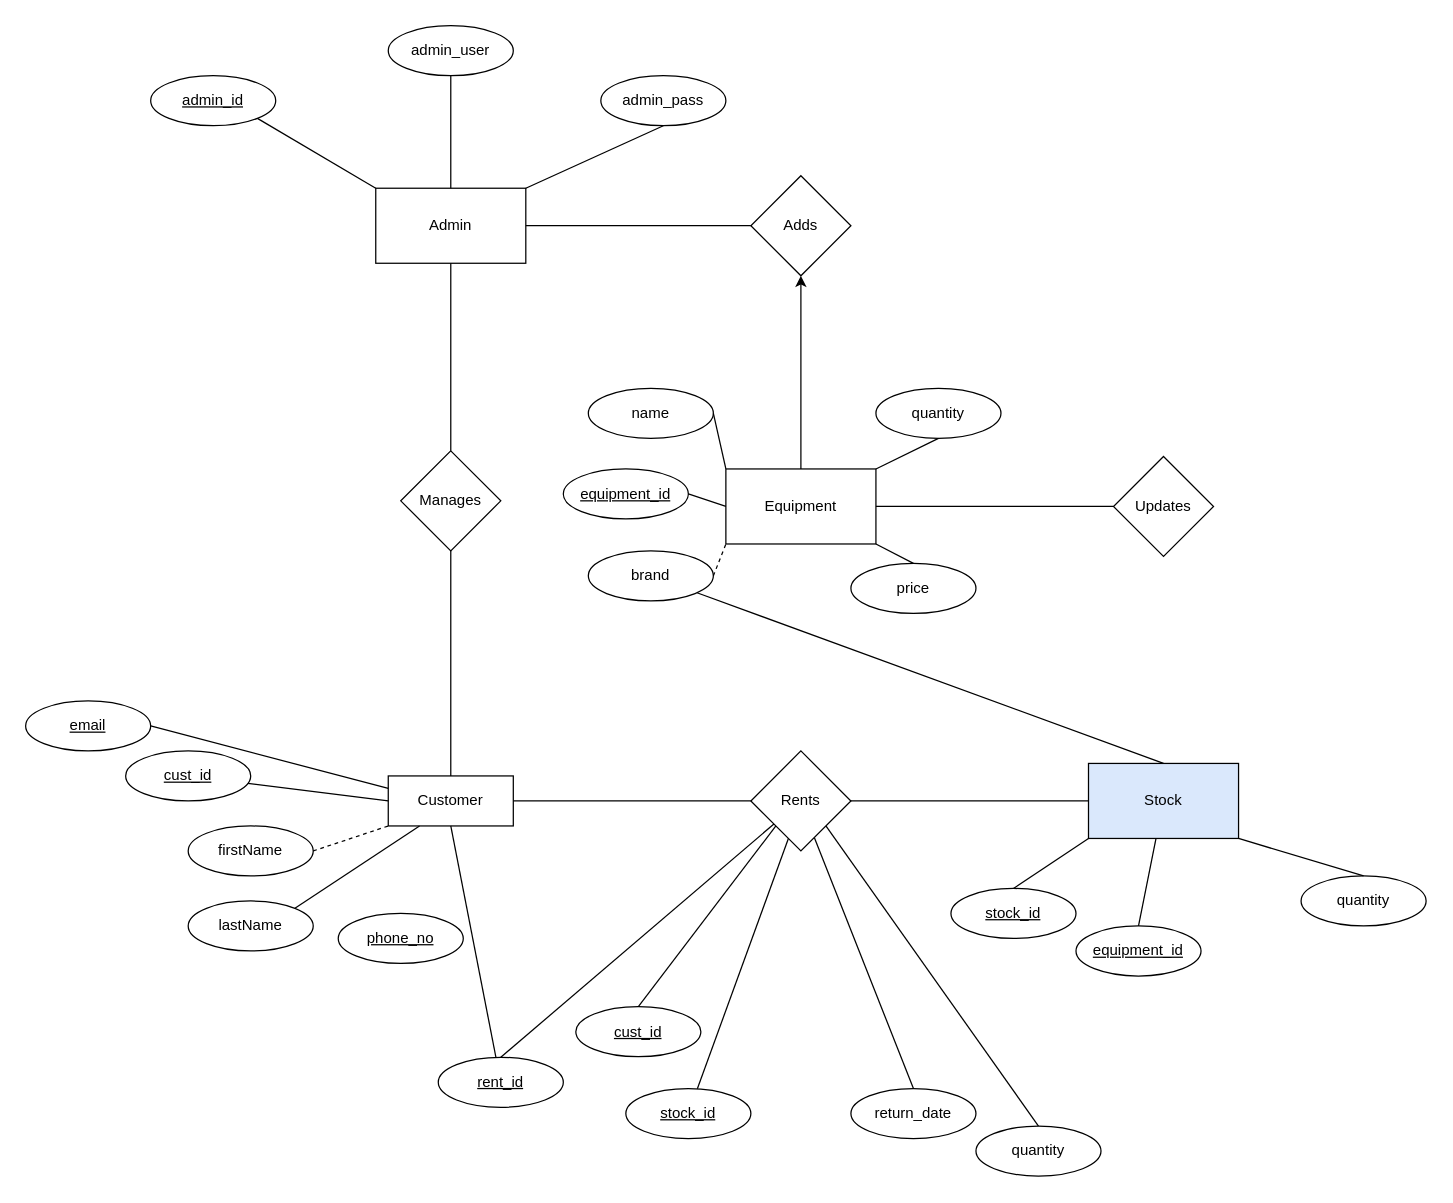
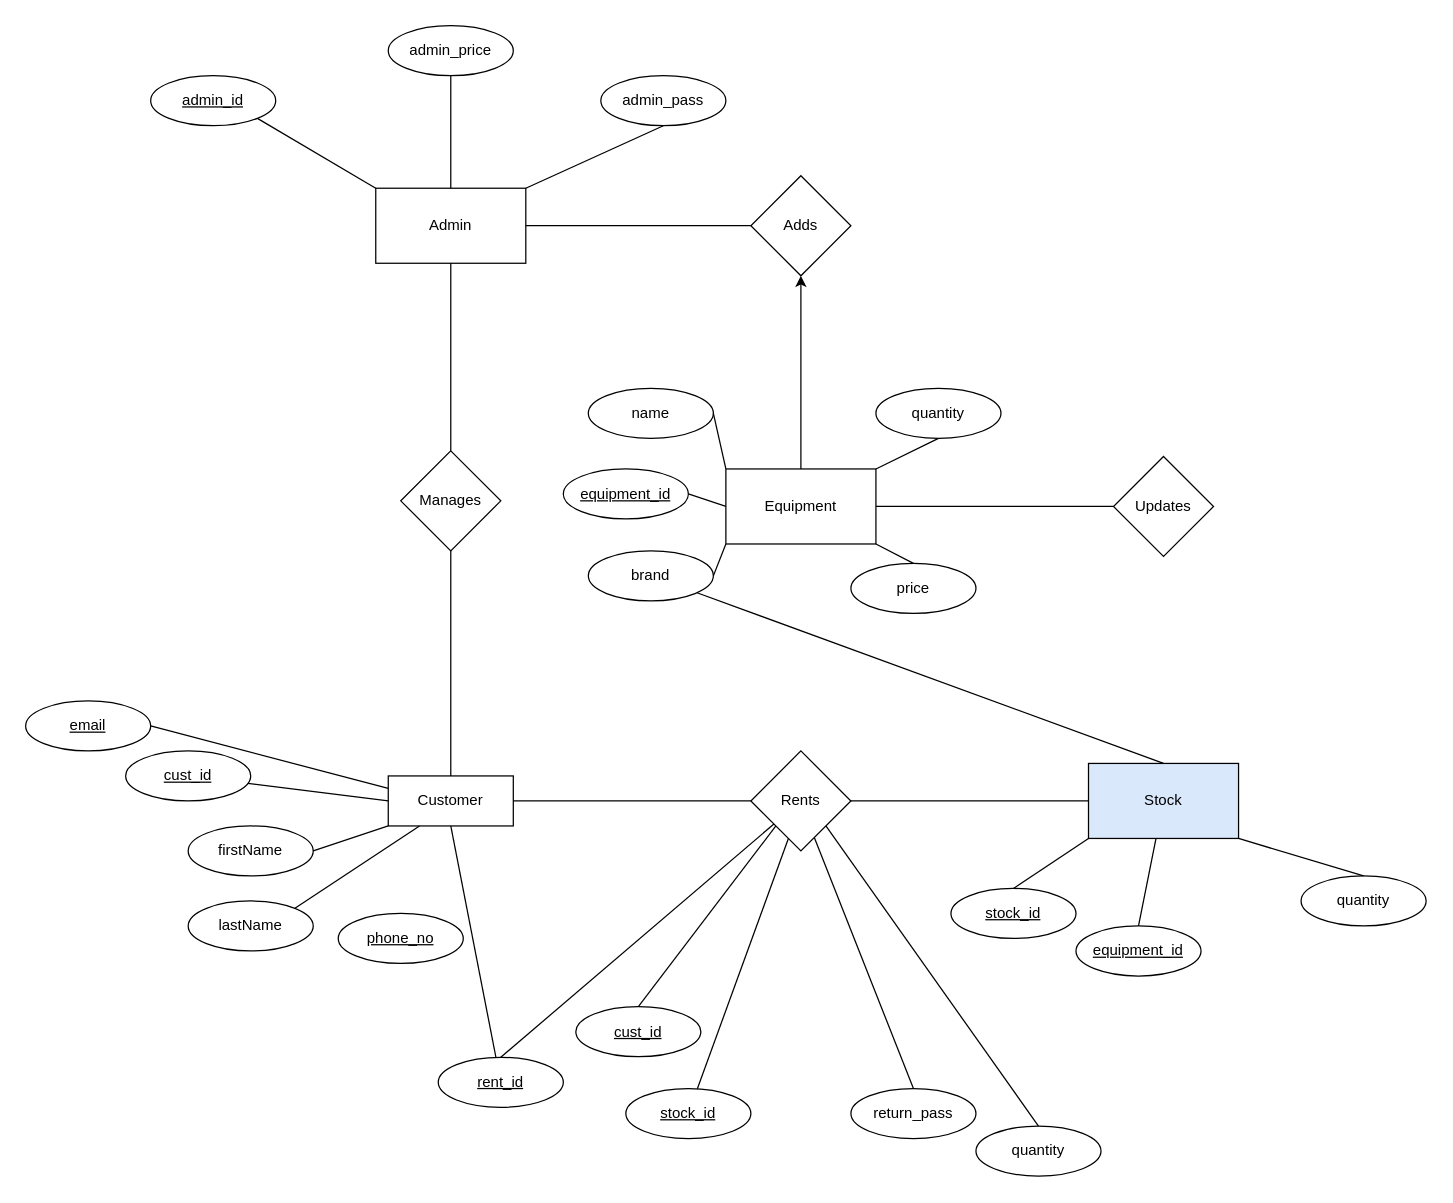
(451, 51) -> (451, 51)
(719, 560) -> (719, 560)
(350, 838) -> (350, 838)
(913, 1113) -> (913, 1113)
